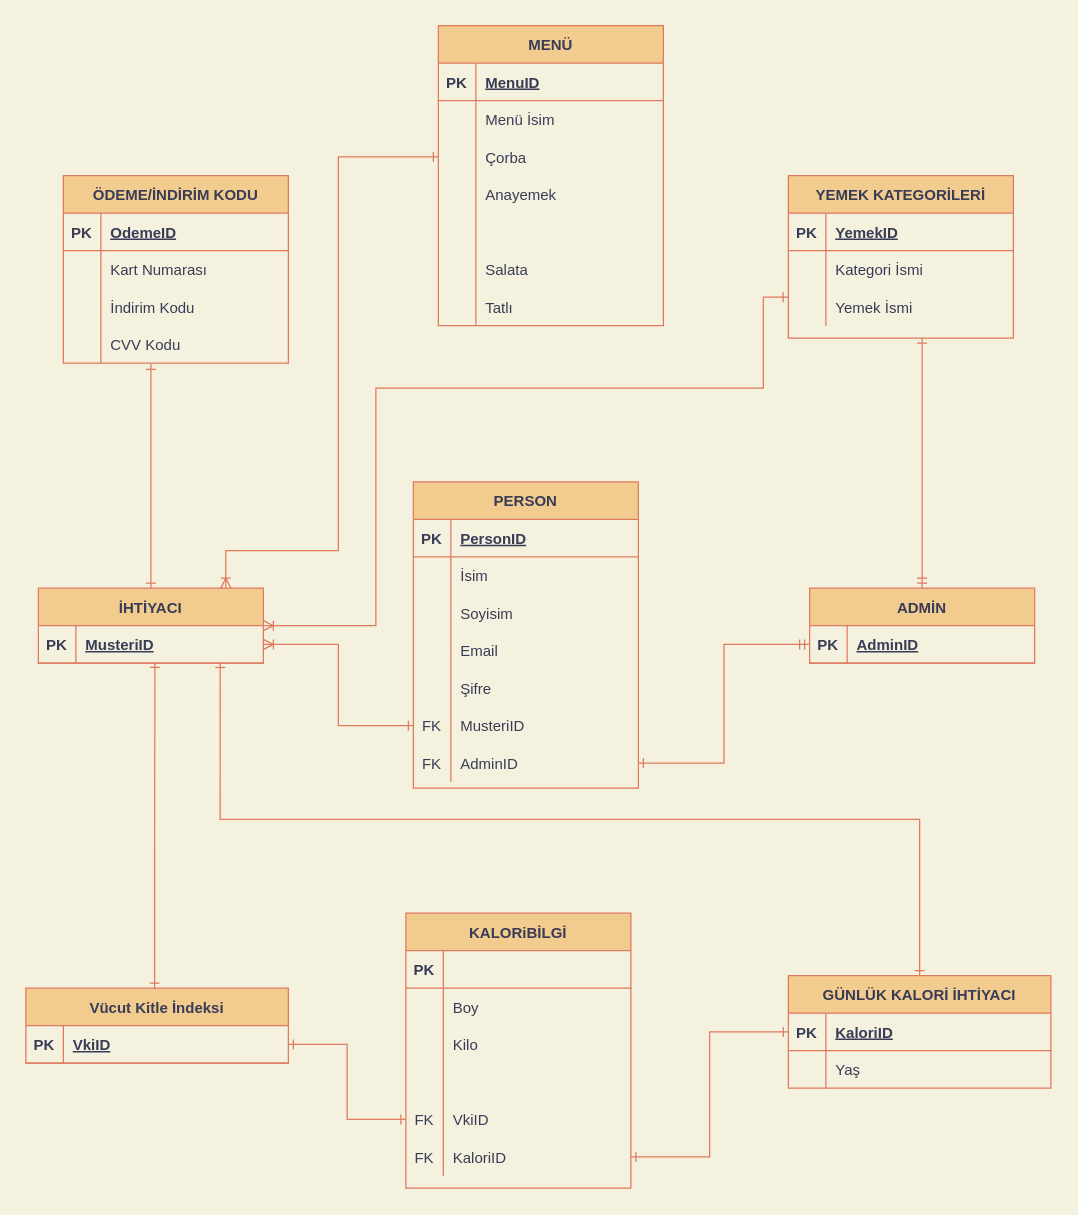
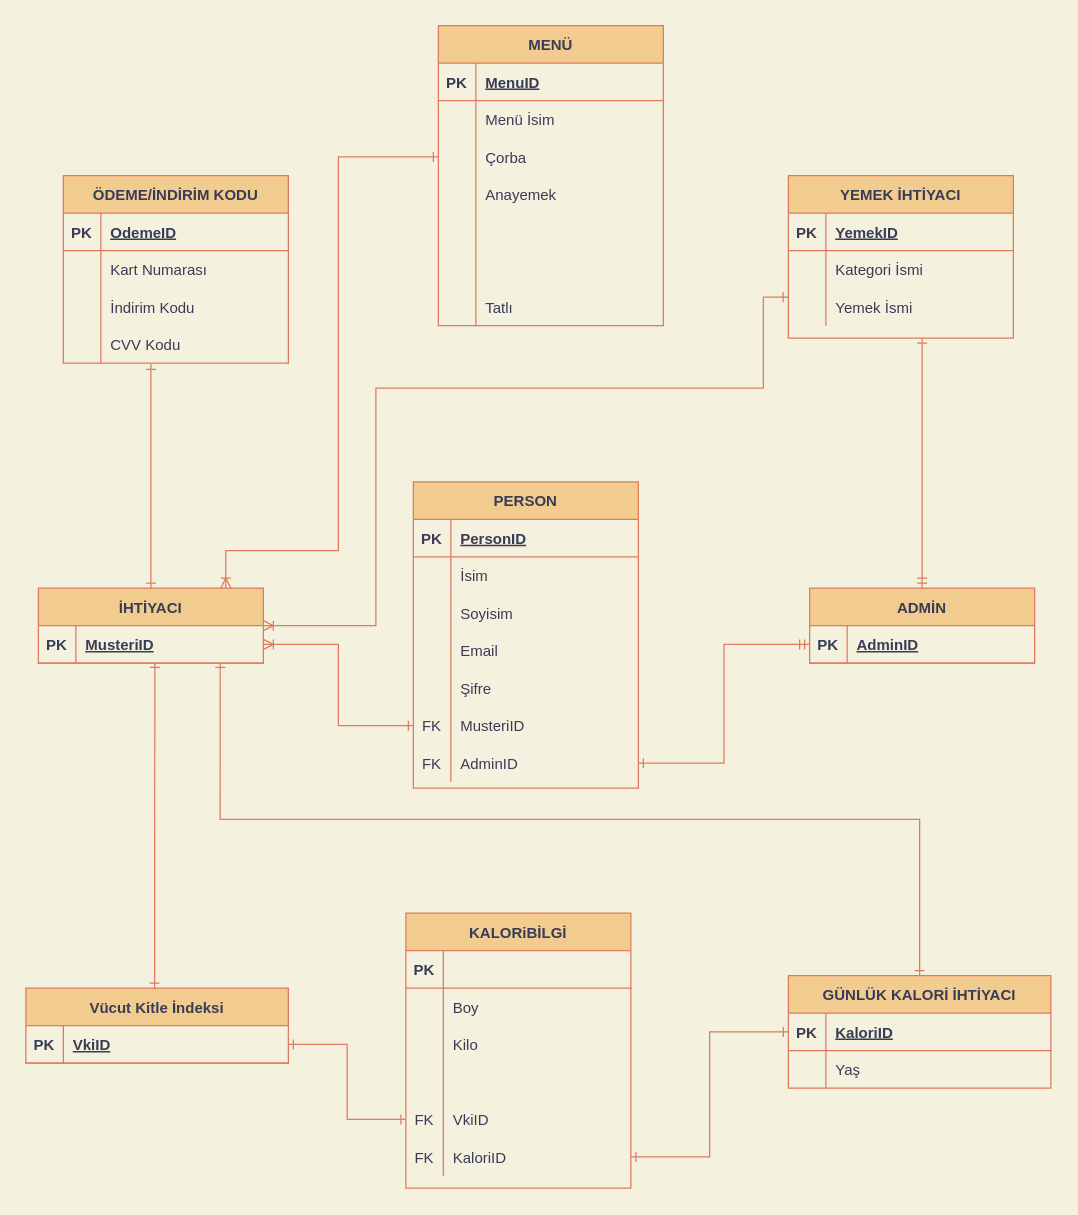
(900, 195) -> (900, 195)
(569, 269) -> none
